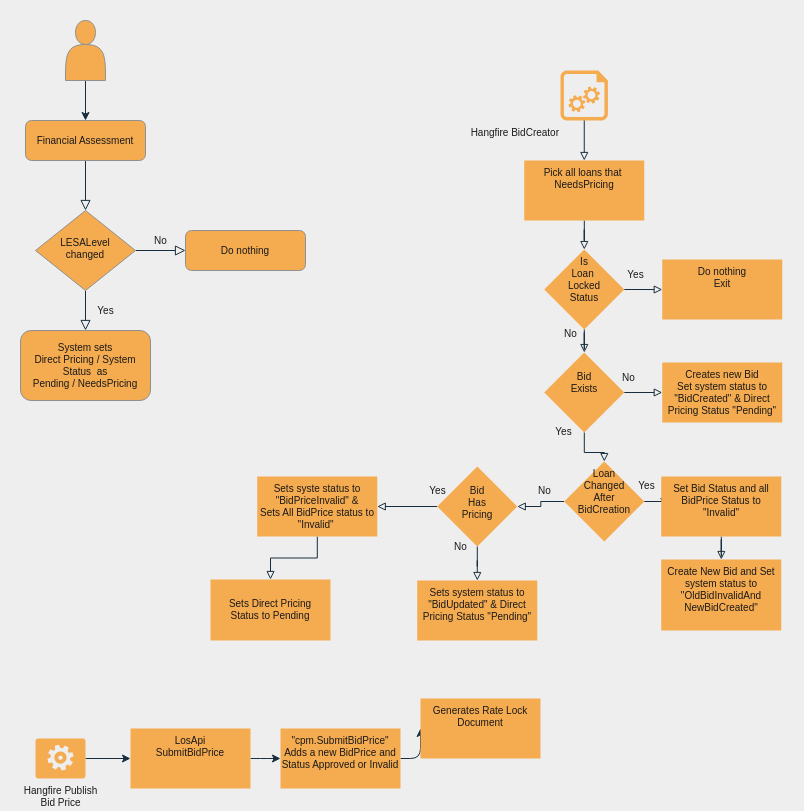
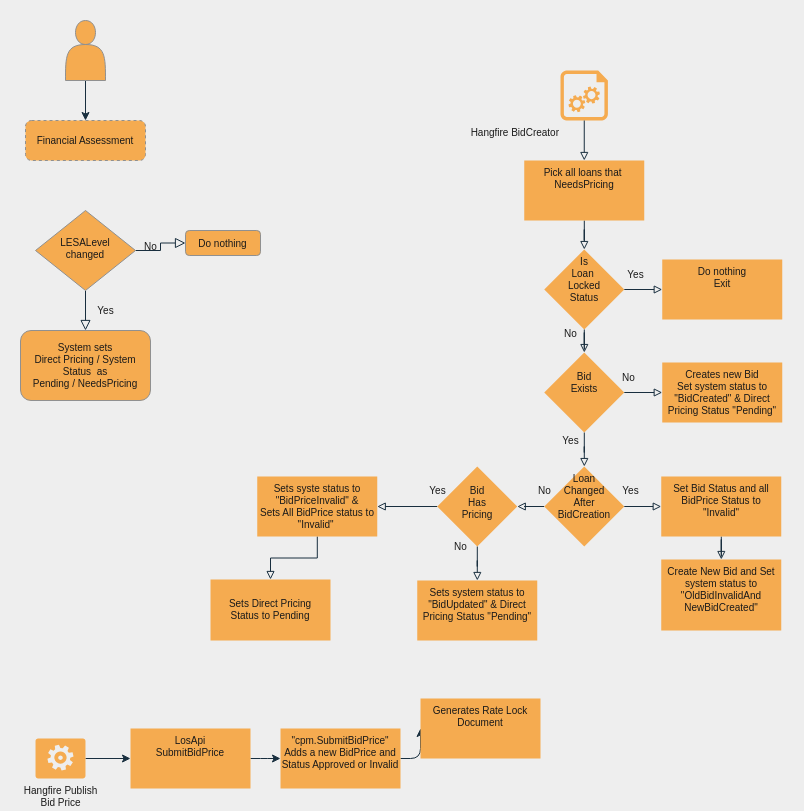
(86, 141) -> (86, 141)
(86, 180) -> none
(246, 251) -> (223, 243)
(604, 502) -> (584, 507)
